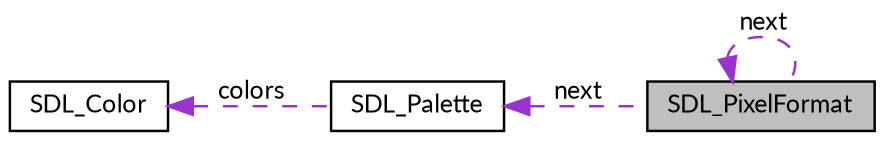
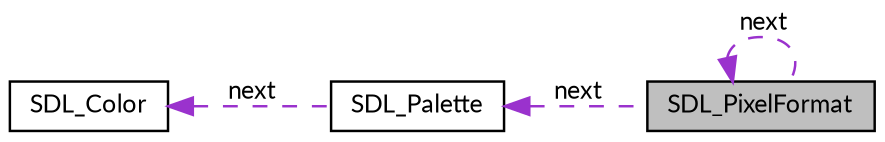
(250, 93) -> (250, 93)
